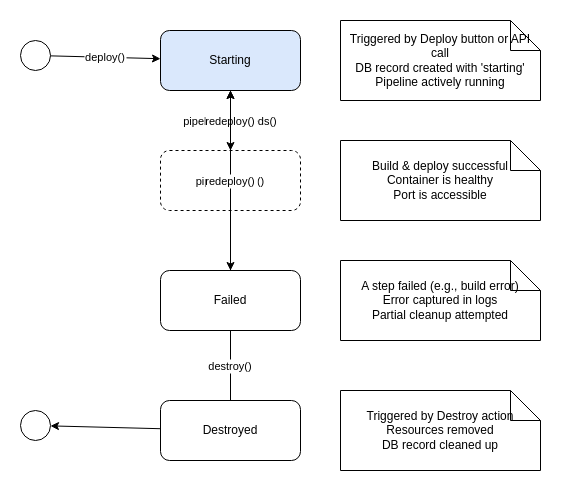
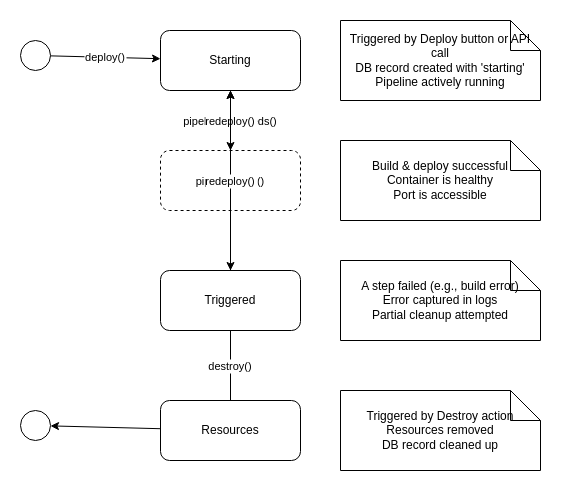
(231, 61) -> (231, 61)
(231, 301) -> (231, 301)
(231, 431) -> (231, 431)
